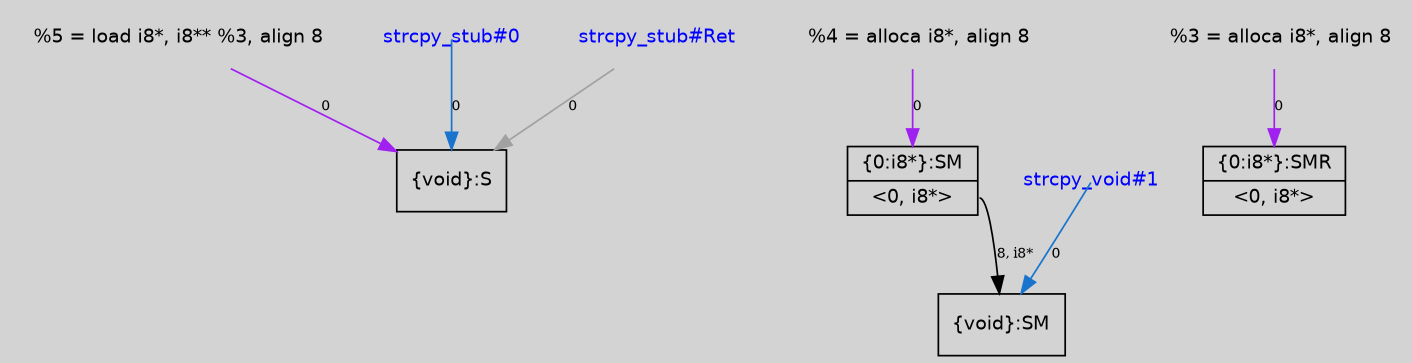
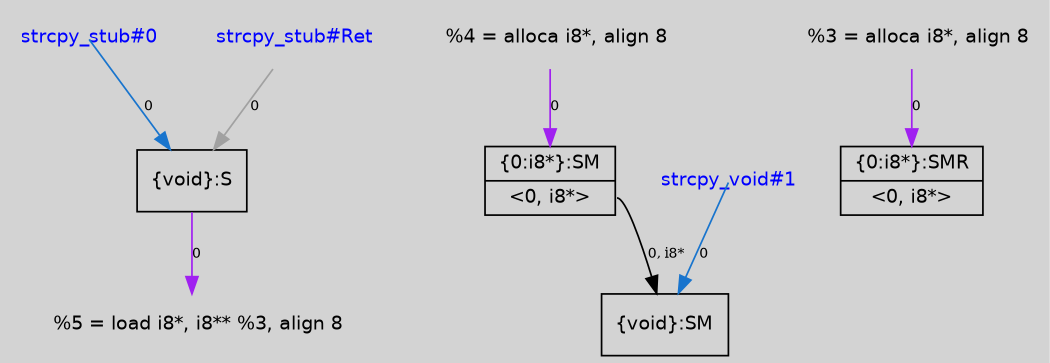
(306, 106) -> (192, 244)
(1015, 255) -> (667, 255)
